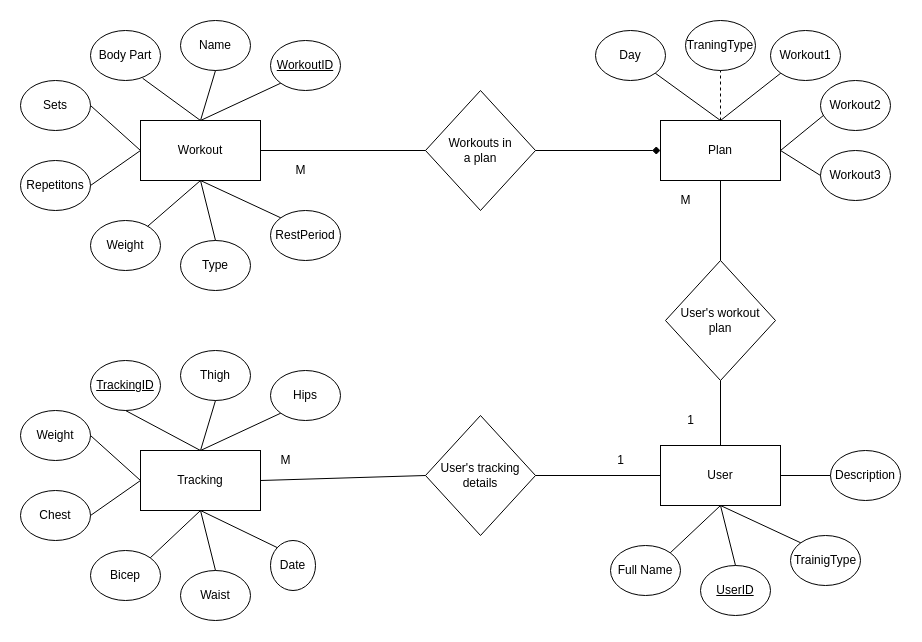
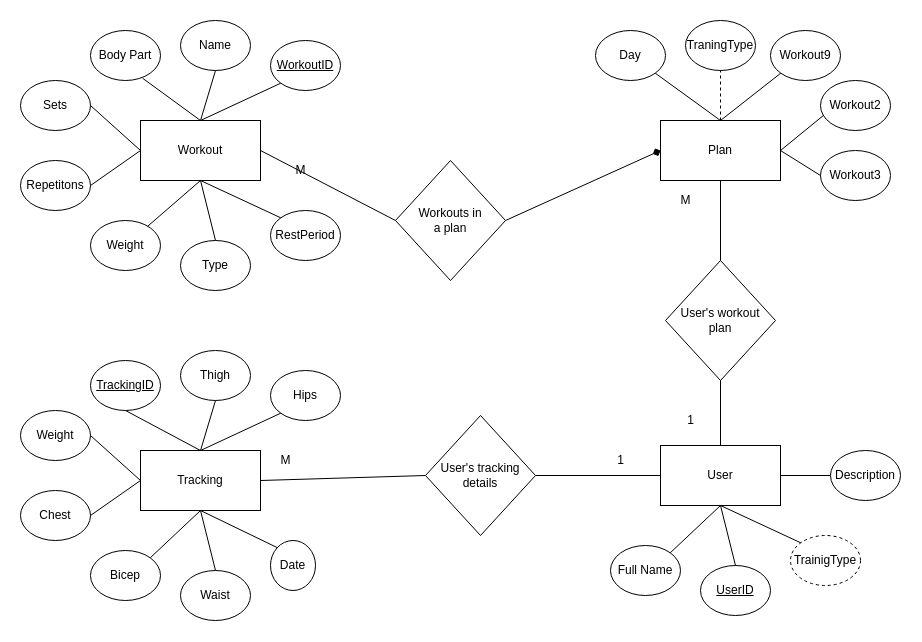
(806, 56) -> (806, 56)
(481, 151) -> (451, 221)
(826, 561) -> (826, 561)
